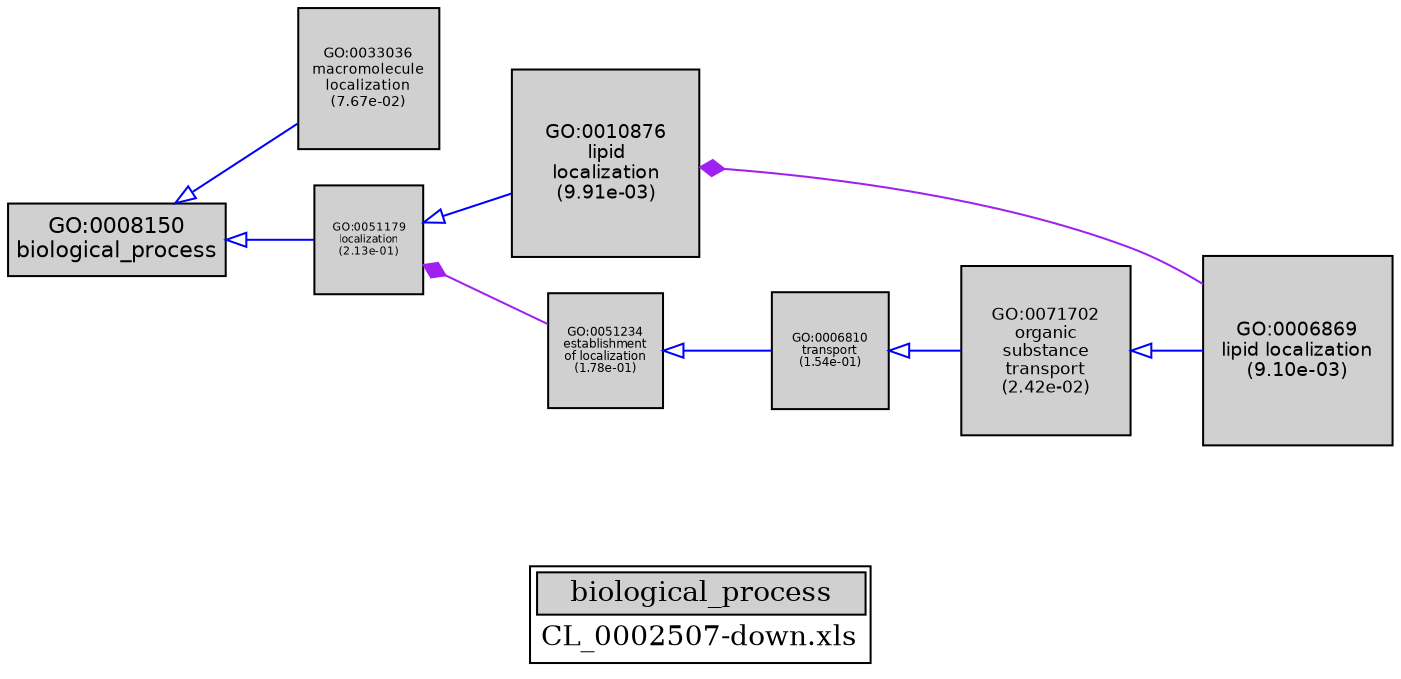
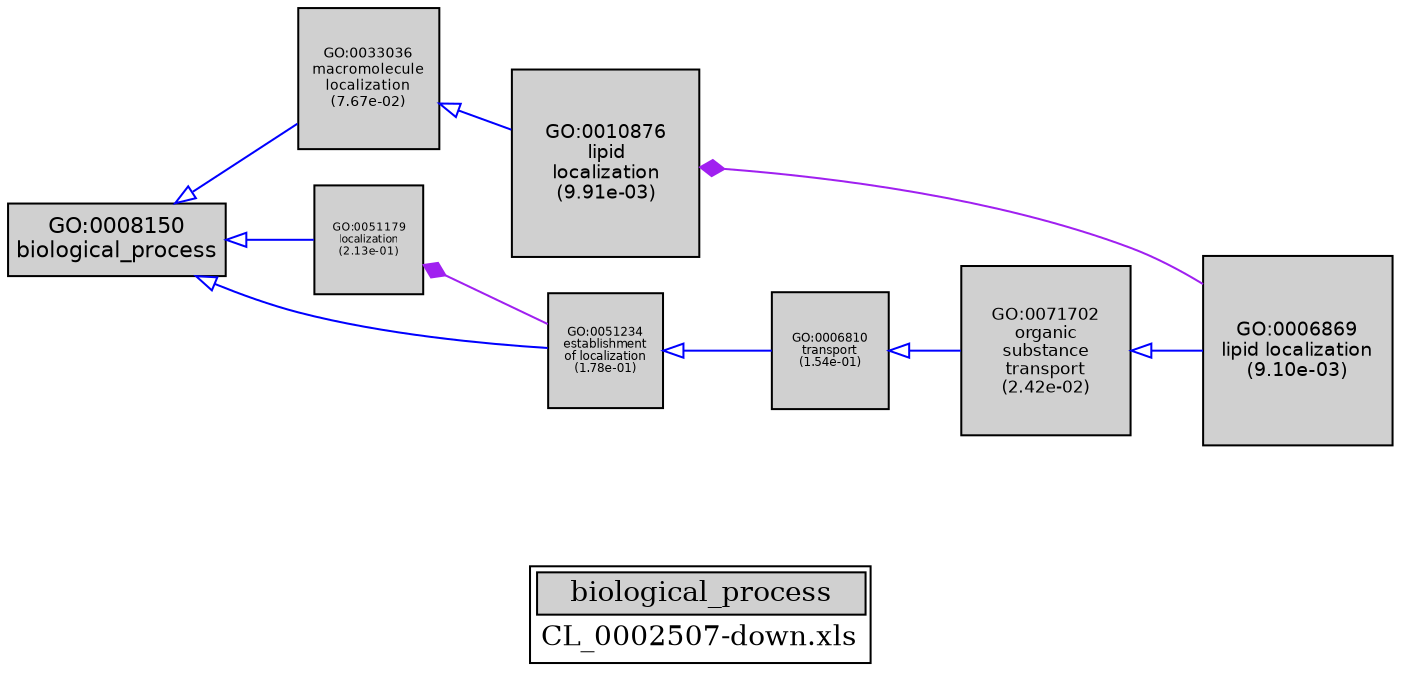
(477, 205) -> (485, 120)
none -> (379, 329)
